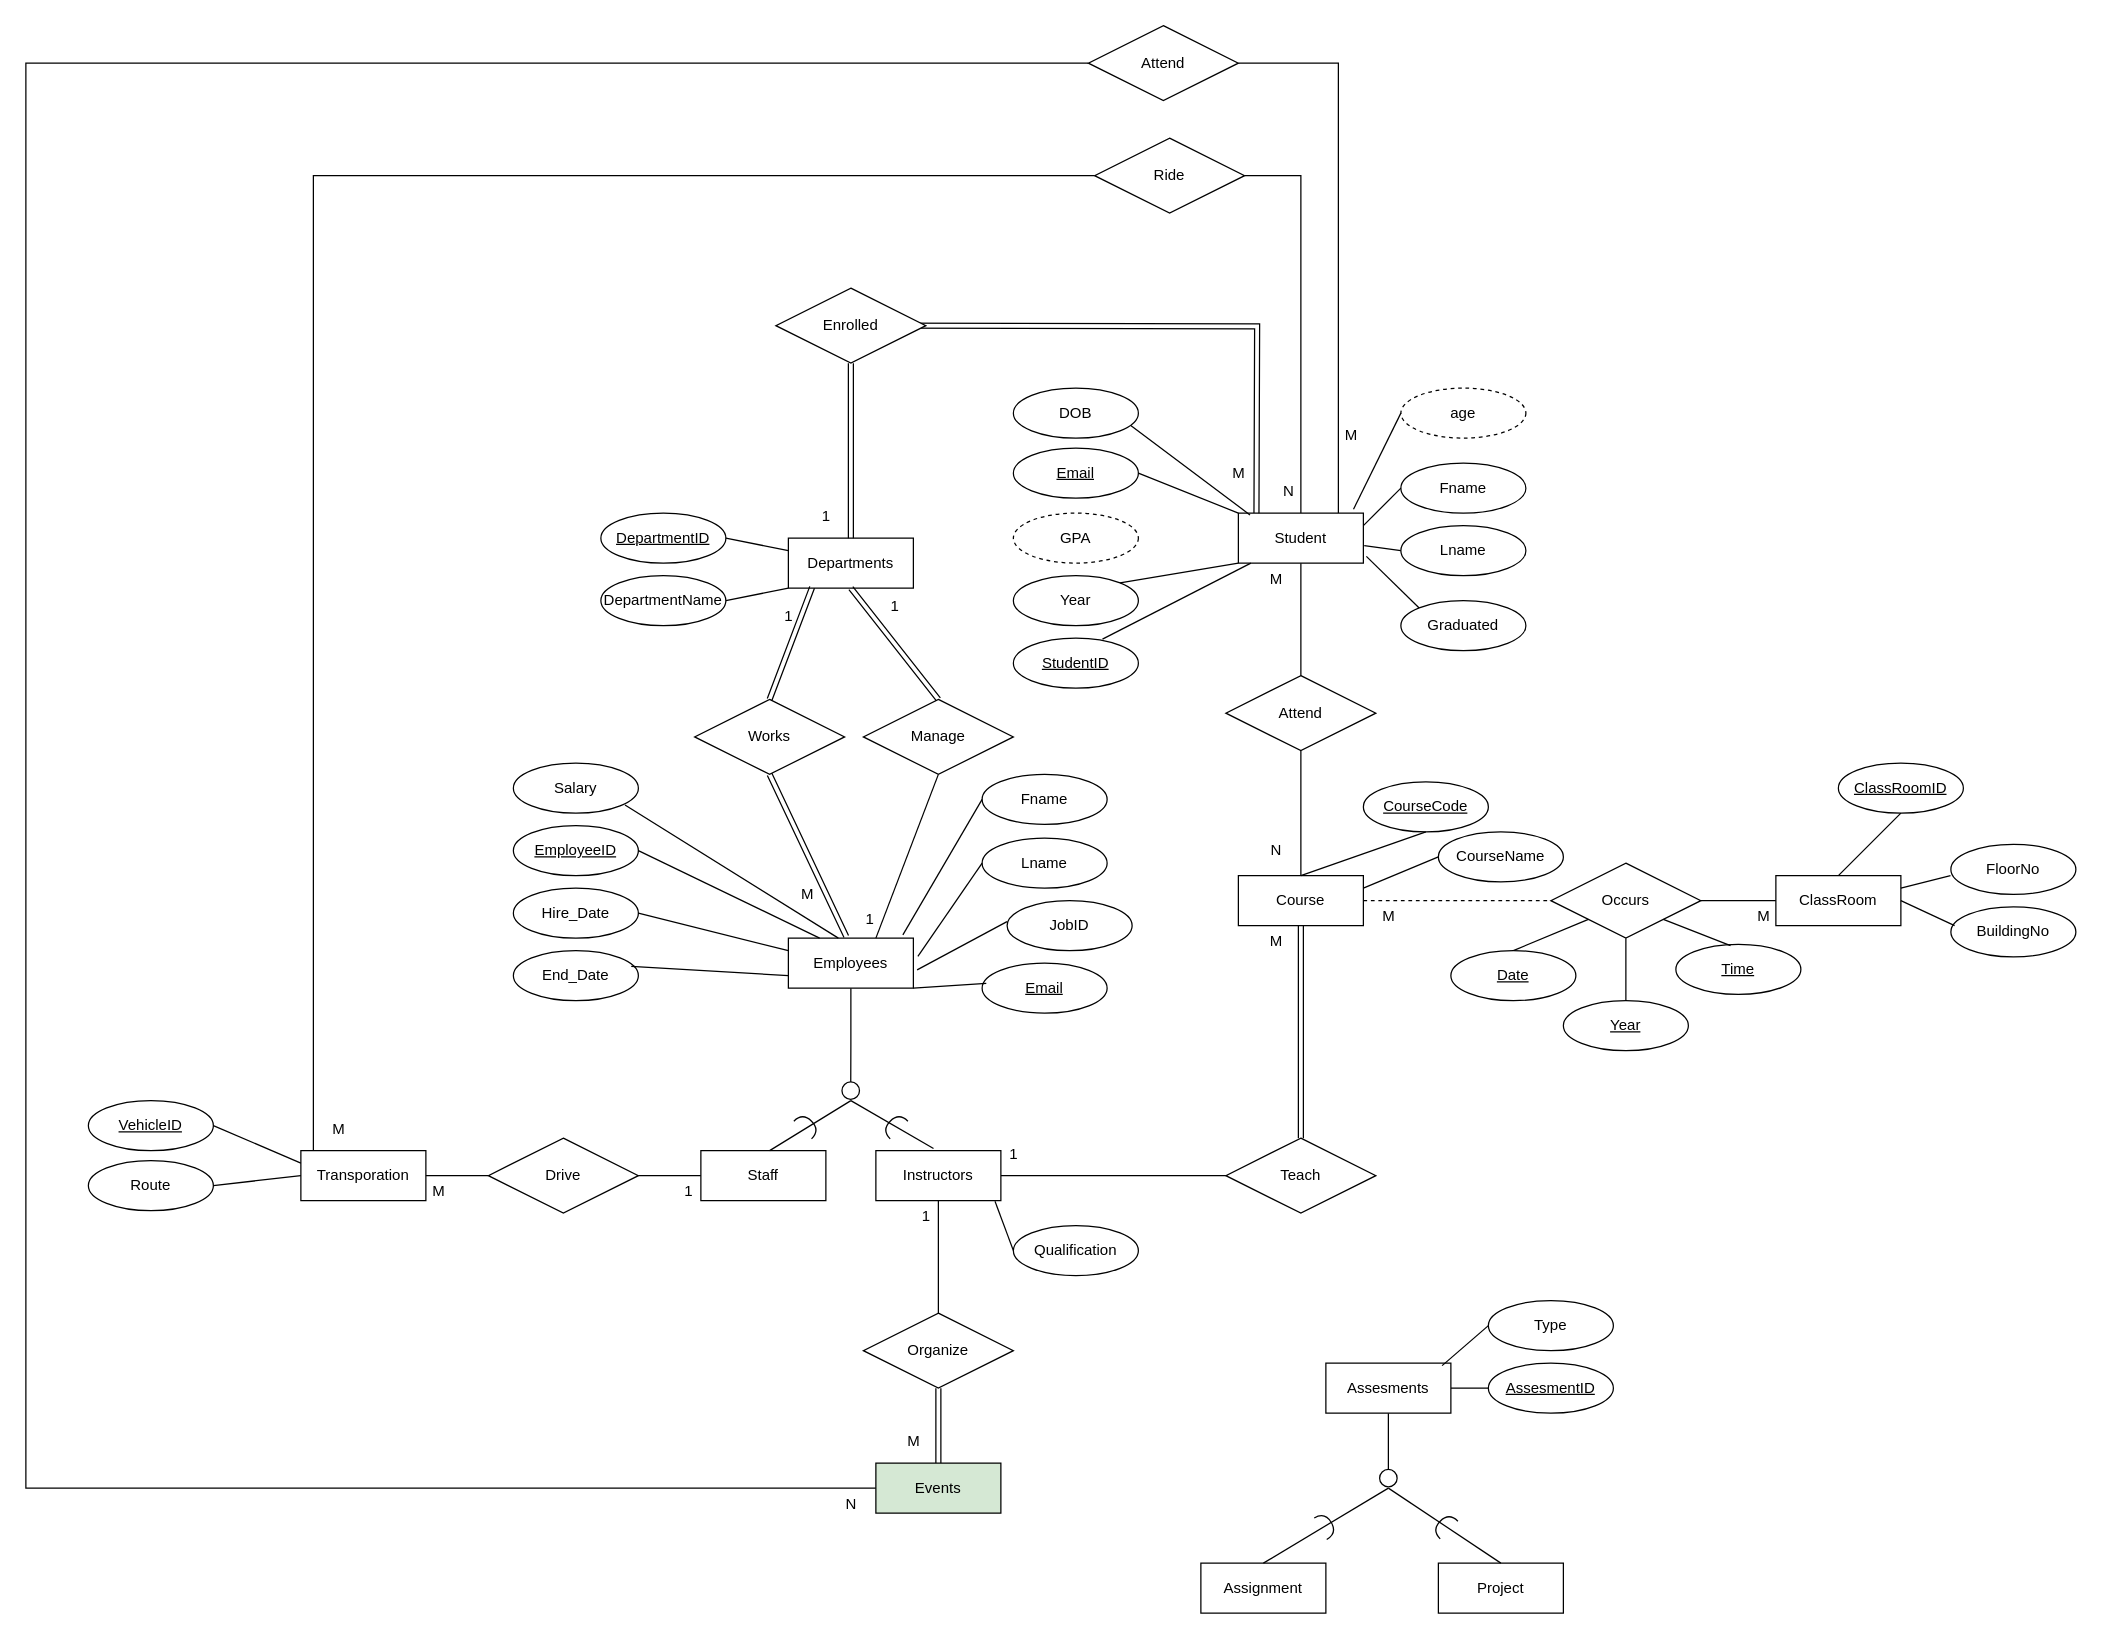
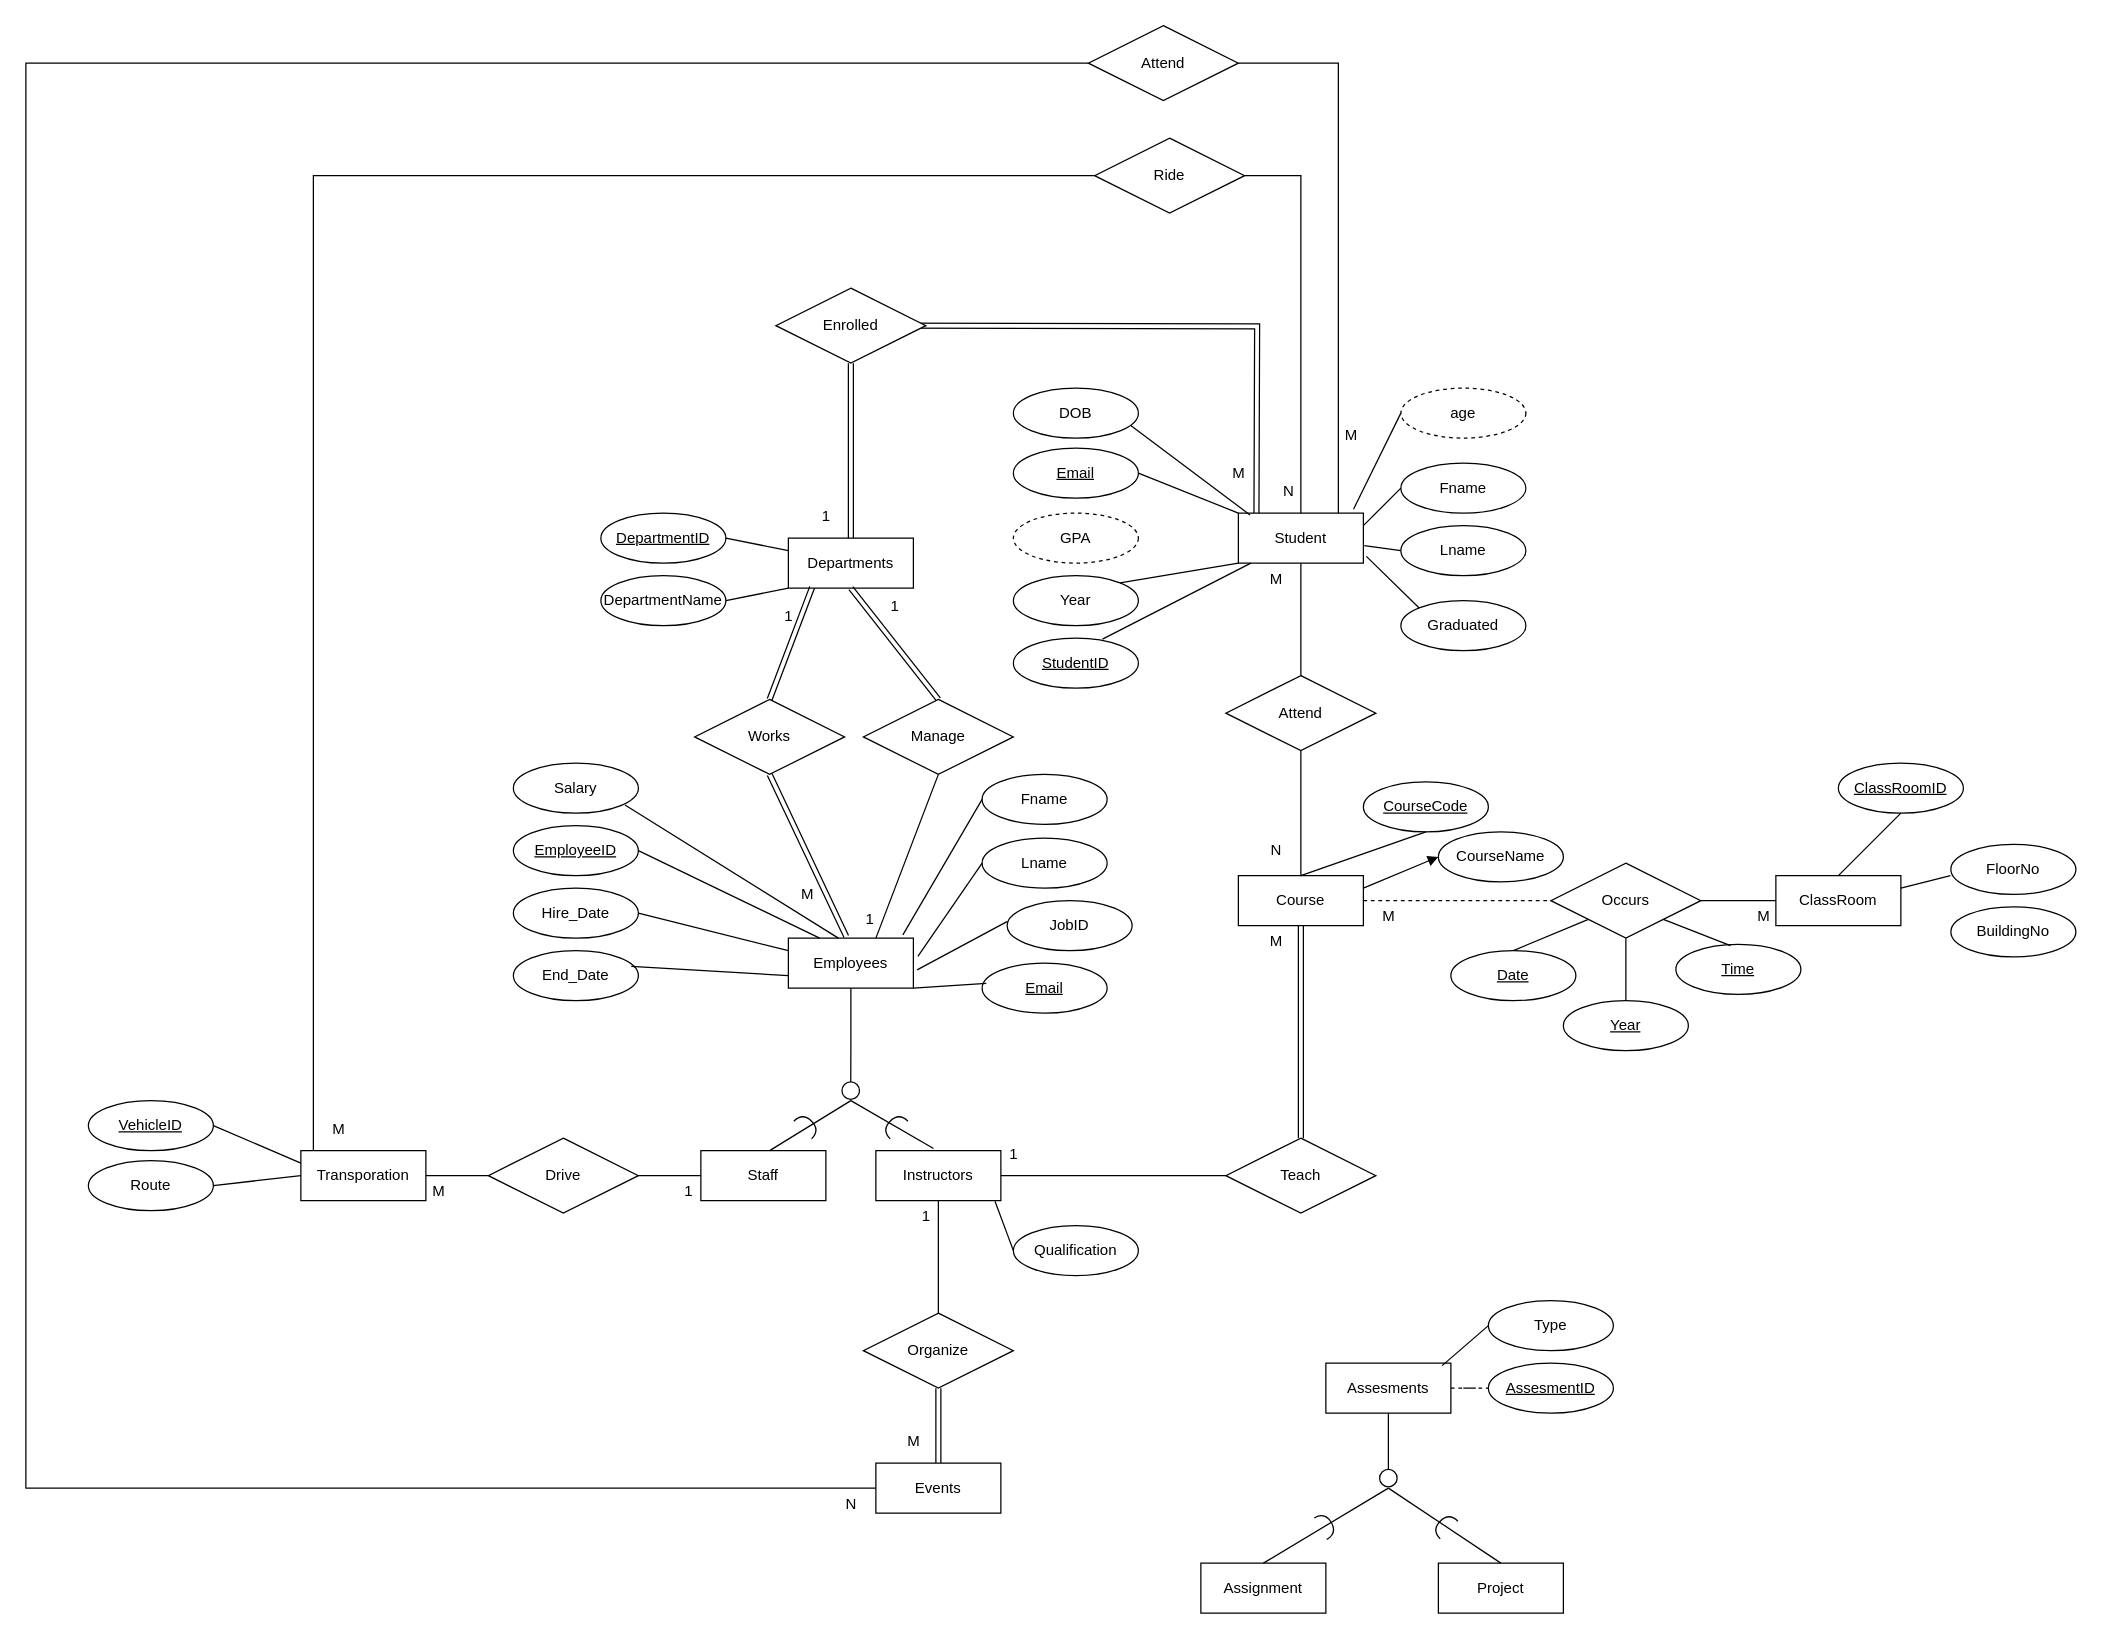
(1433, 859) -> (1428, 861)
(1927, 913) -> none
(1480, 1388) -> (1480, 1388)
(938, 1488) -> (938, 1488)
